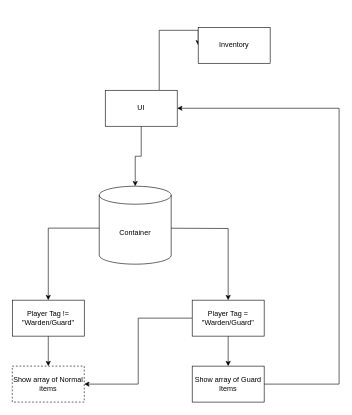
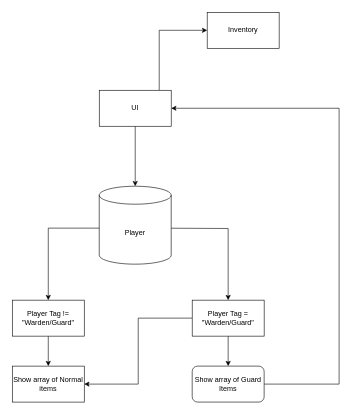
(234, 45) -> (243, 30)
(141, 108) -> (135, 108)
(135, 233) -> (135, 233)
(48, 384) -> (48, 384)
(228, 384) -> (228, 384)
